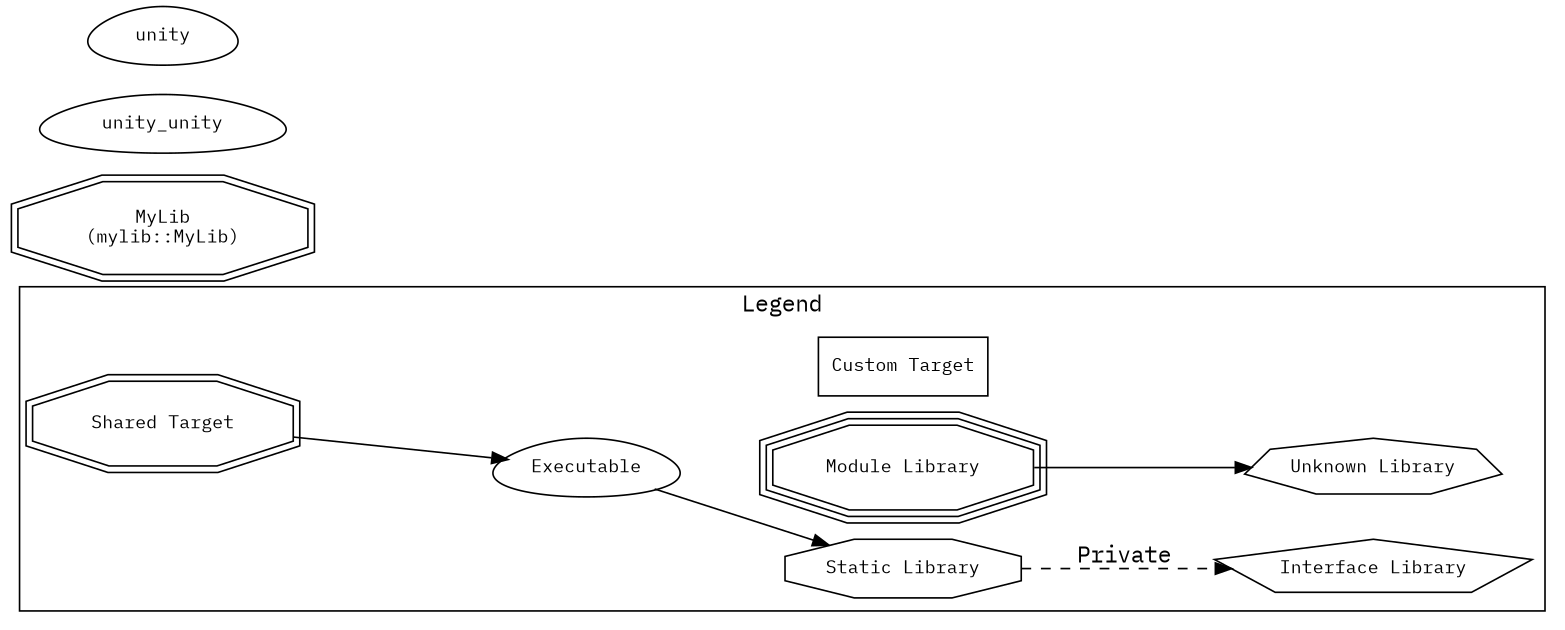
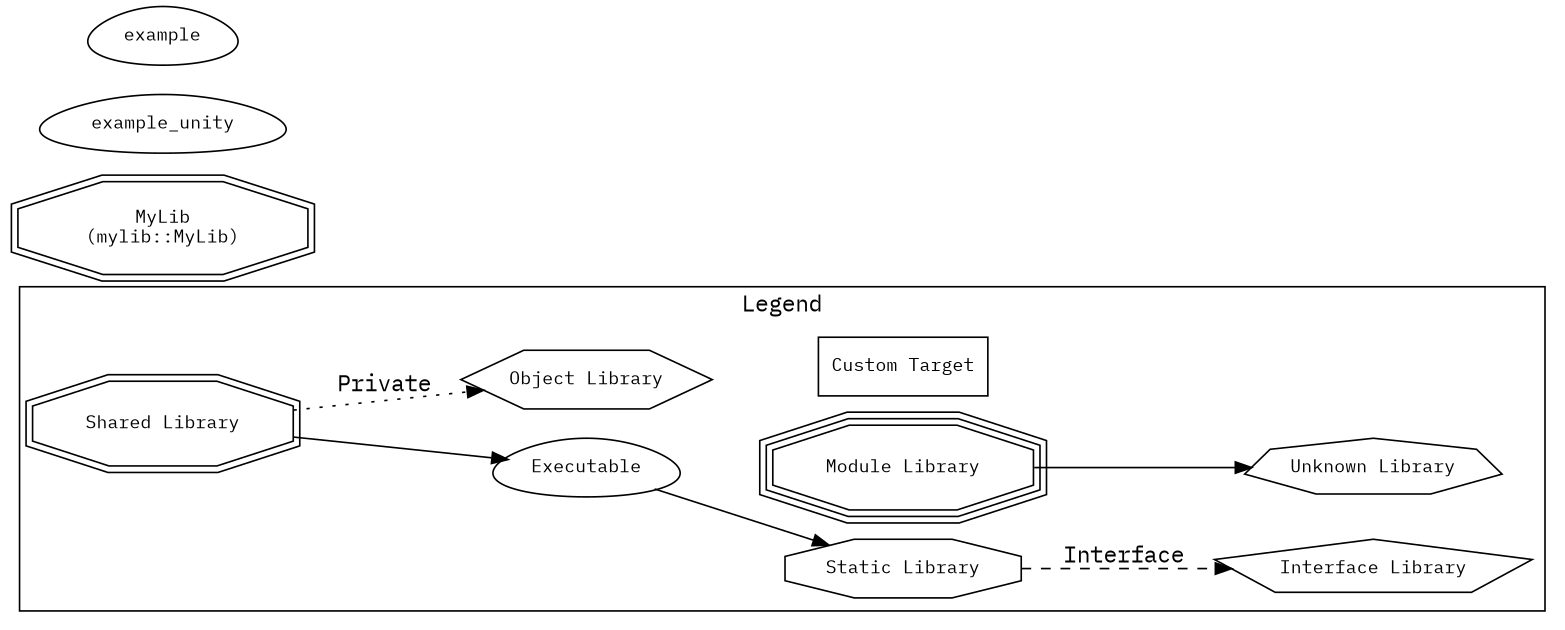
(163, 36) -> (163, 36)
(163, 124) -> (163, 124)
none -> (587, 380)
(163, 424) -> (163, 424)
(1124, 556) -> (1124, 556)
